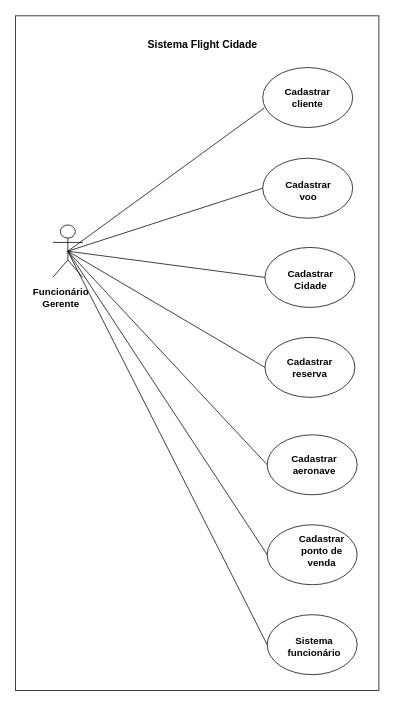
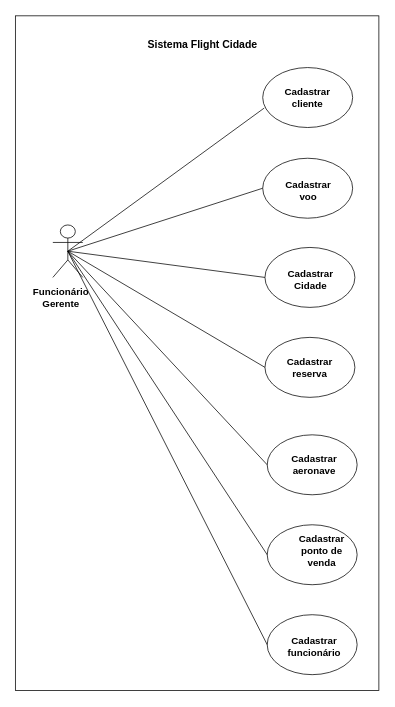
(315, 646) -> (315, 646)
